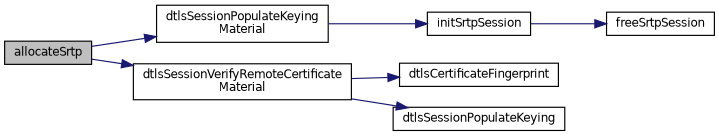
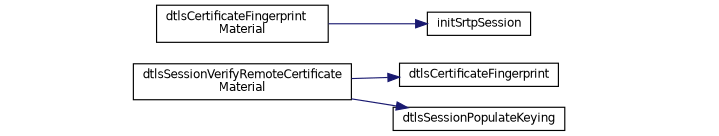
(242, 24) -> (242, 24)
(660, 24) -> none
(48, 53) -> none
